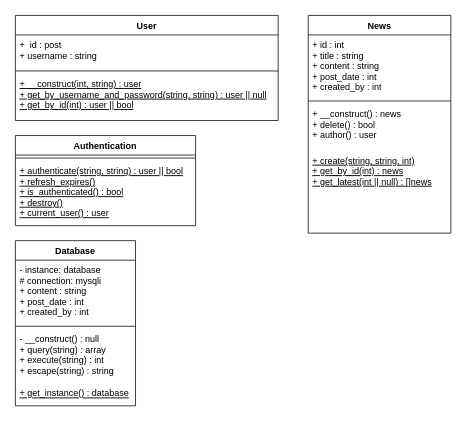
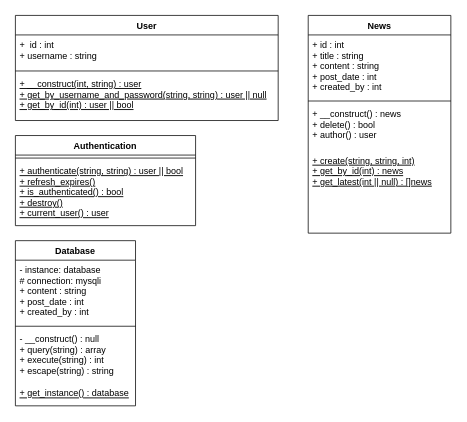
(44, 45) -> (40, 45)
